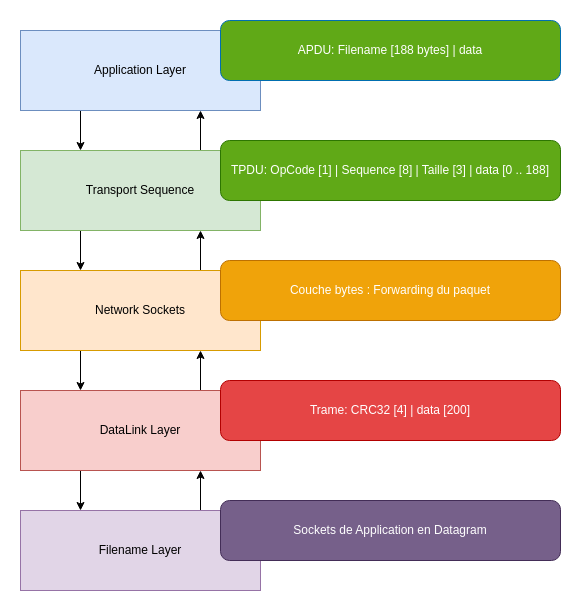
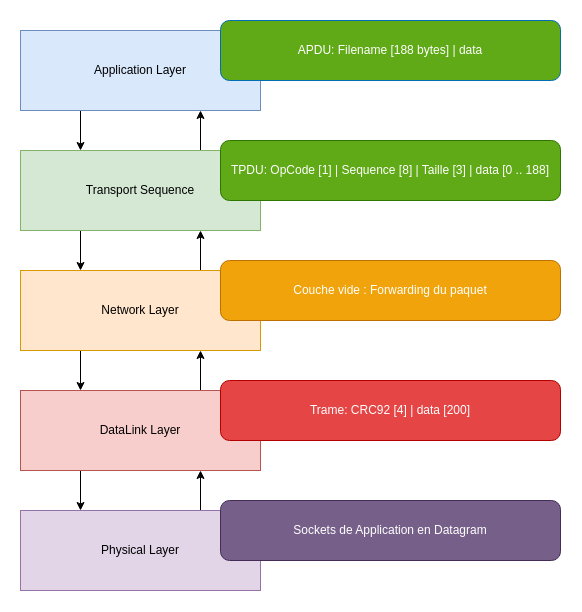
(391, 291) -> (391, 291)
(141, 311) -> (141, 311)
(391, 411) -> (391, 411)
(141, 551) -> (141, 551)
